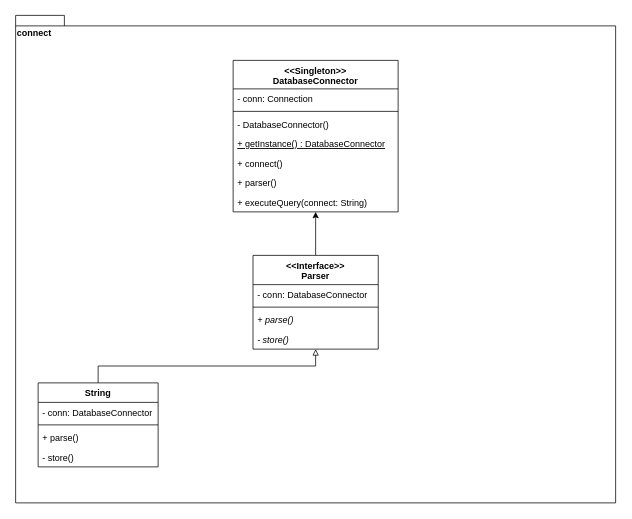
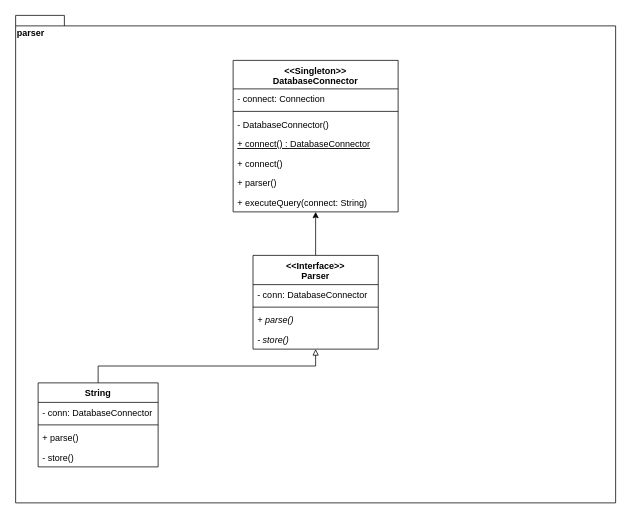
(35, 34) -> (32, 34)
(278, 99) -> (285, 99)
(321, 144) -> (310, 144)
